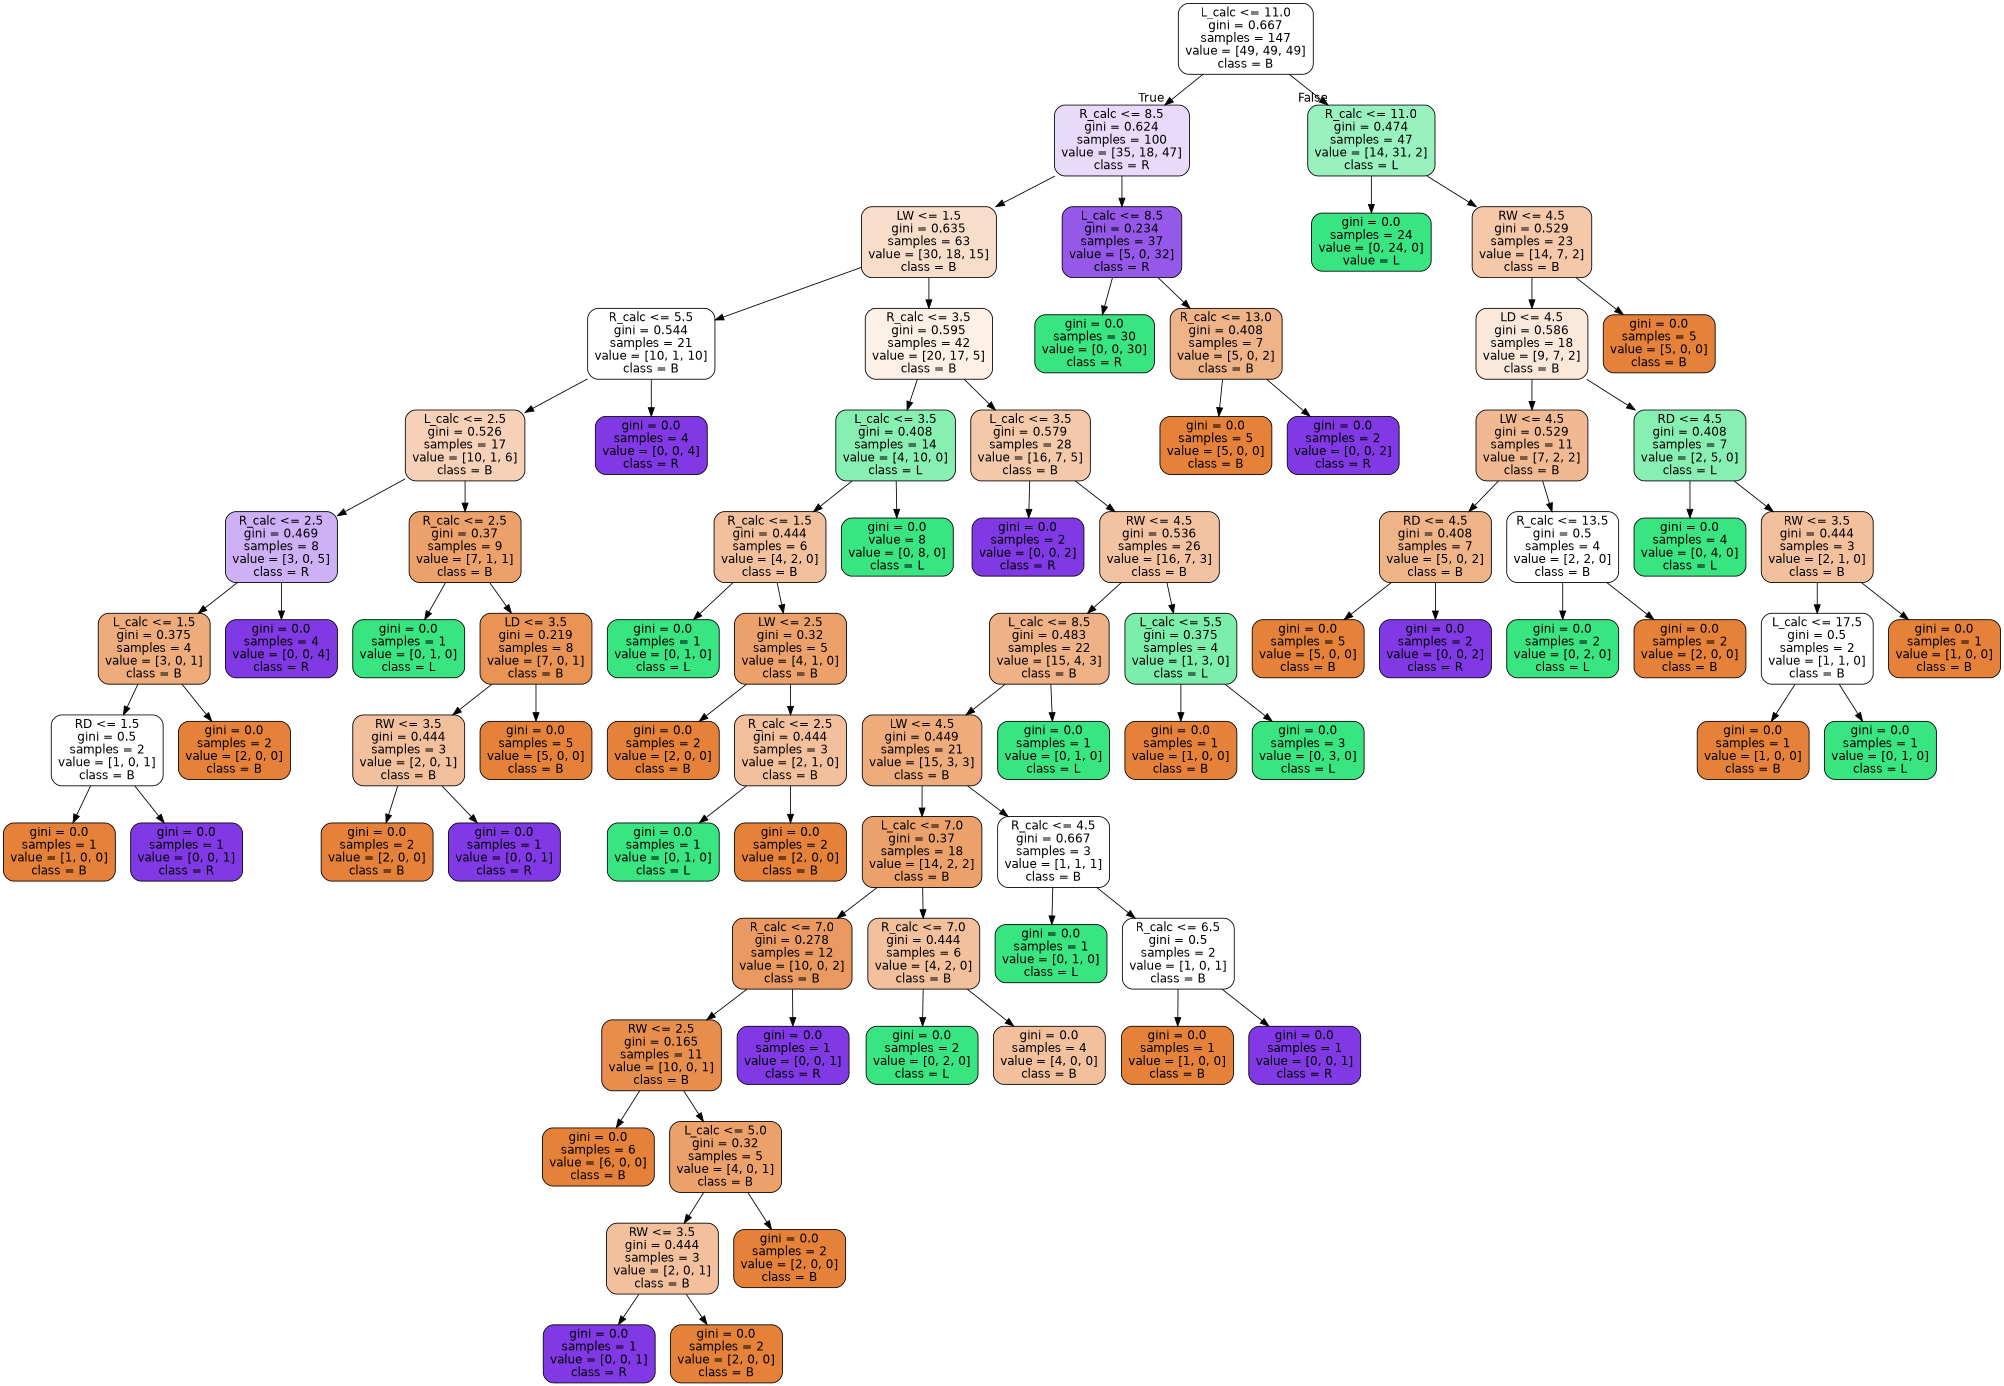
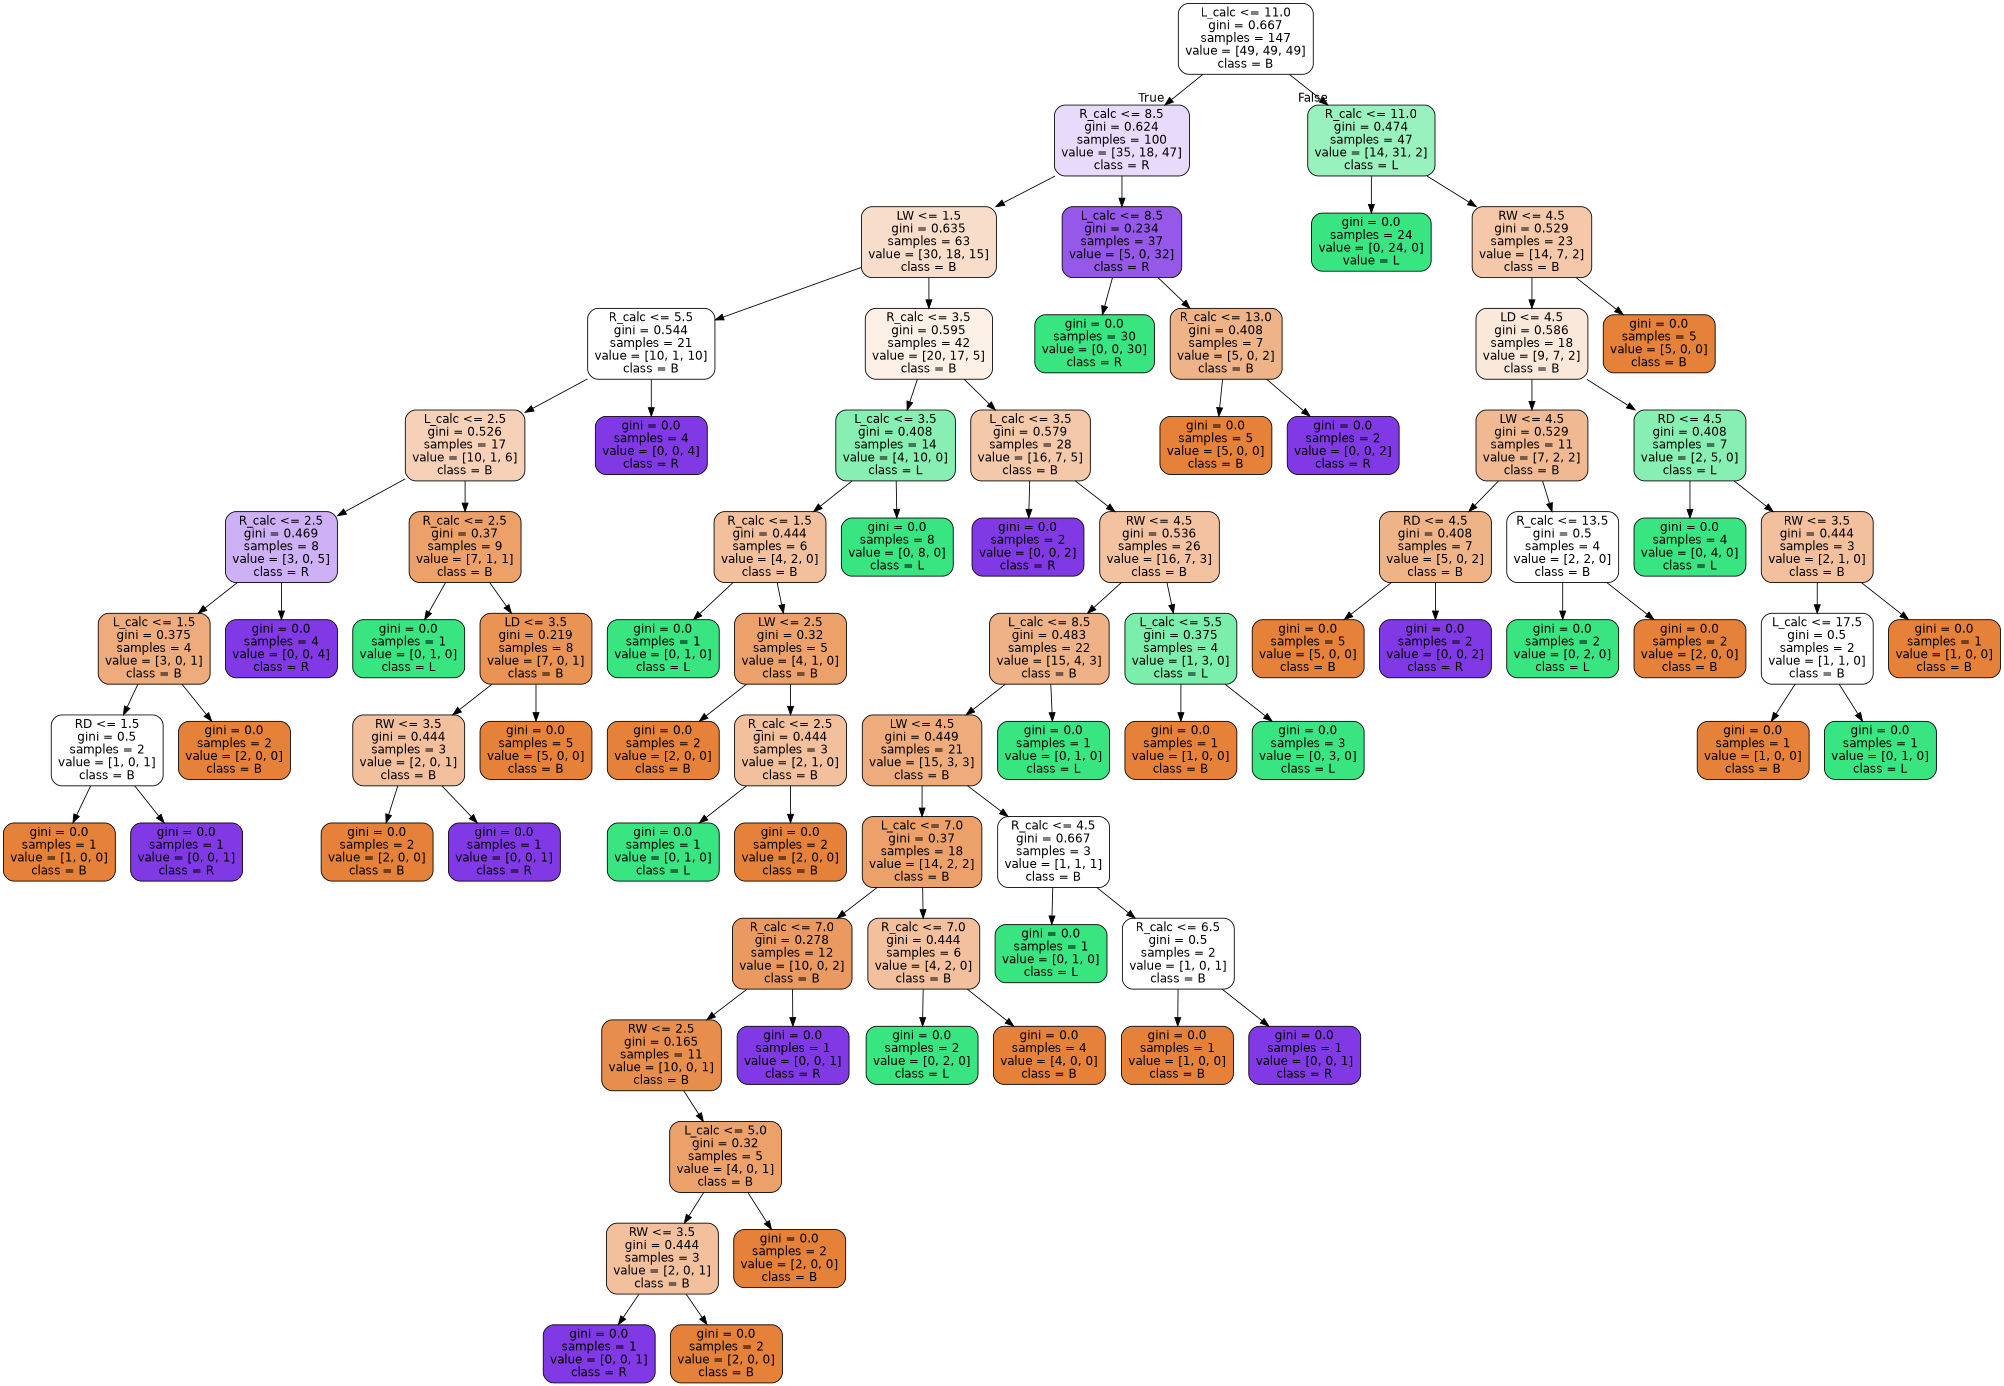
(897, 547) -> (897, 547)
(1049, 1055) -> (1049, 1055)
(598, 1157) -> none
